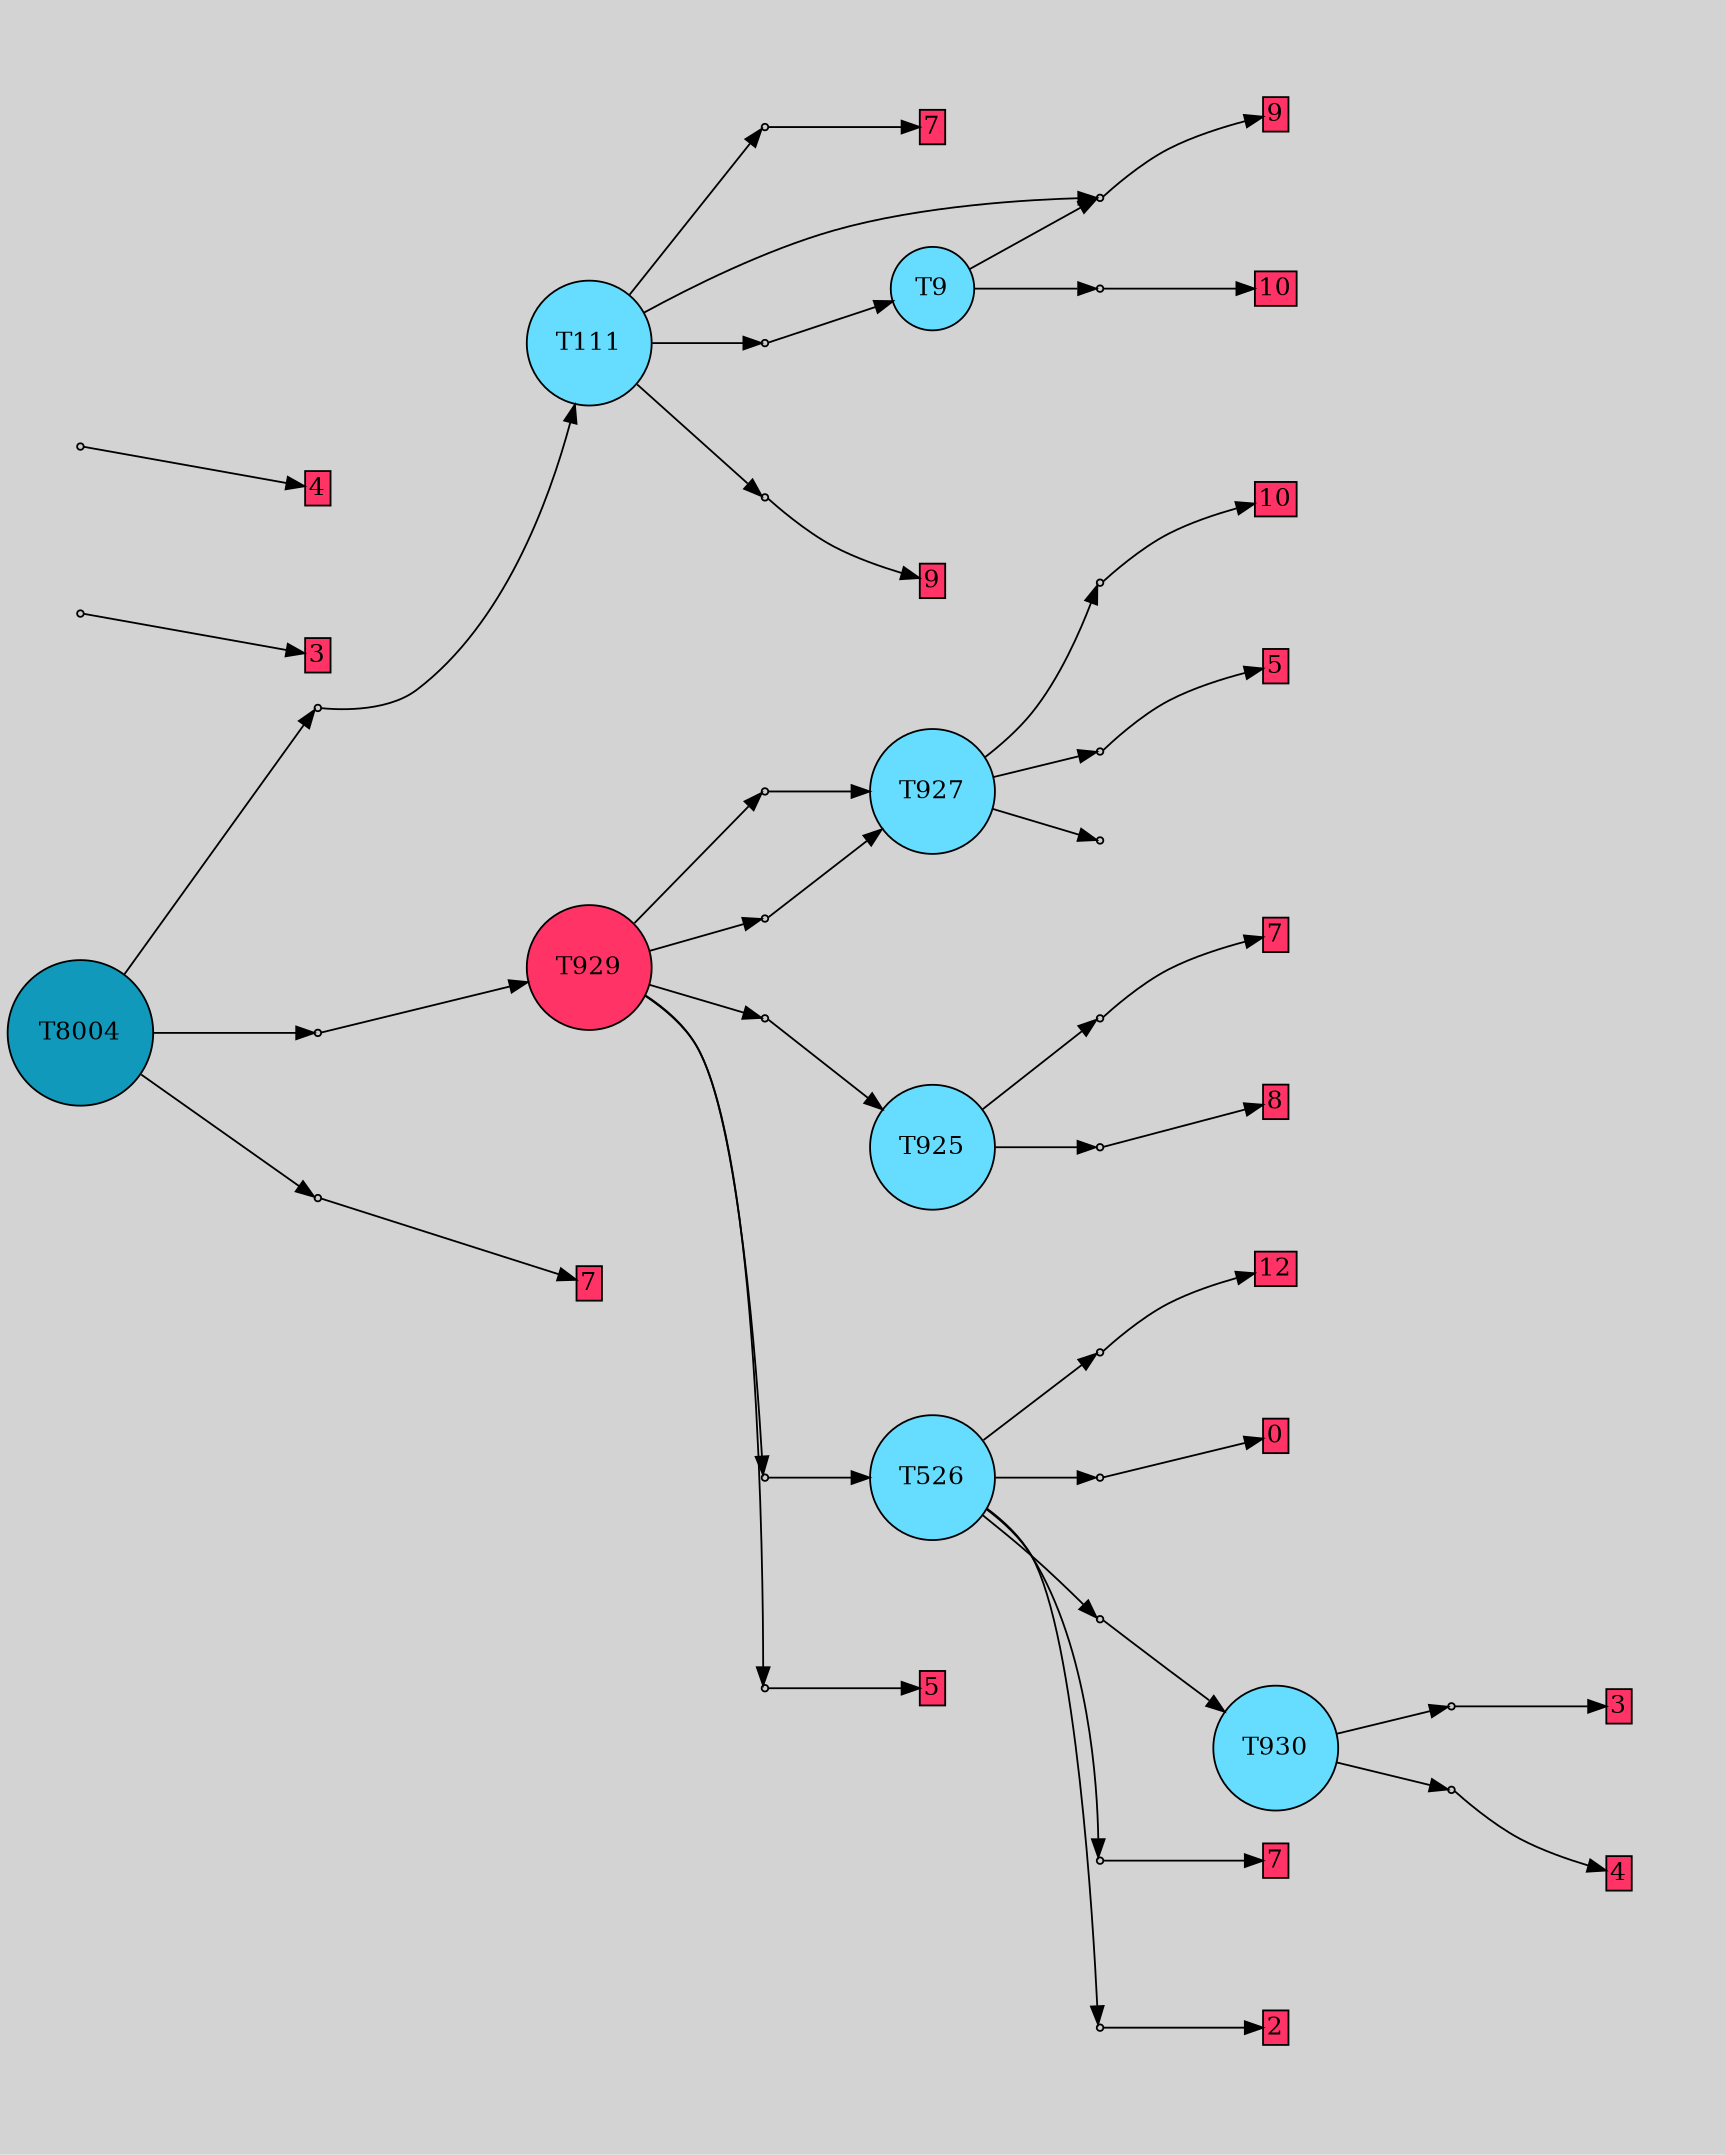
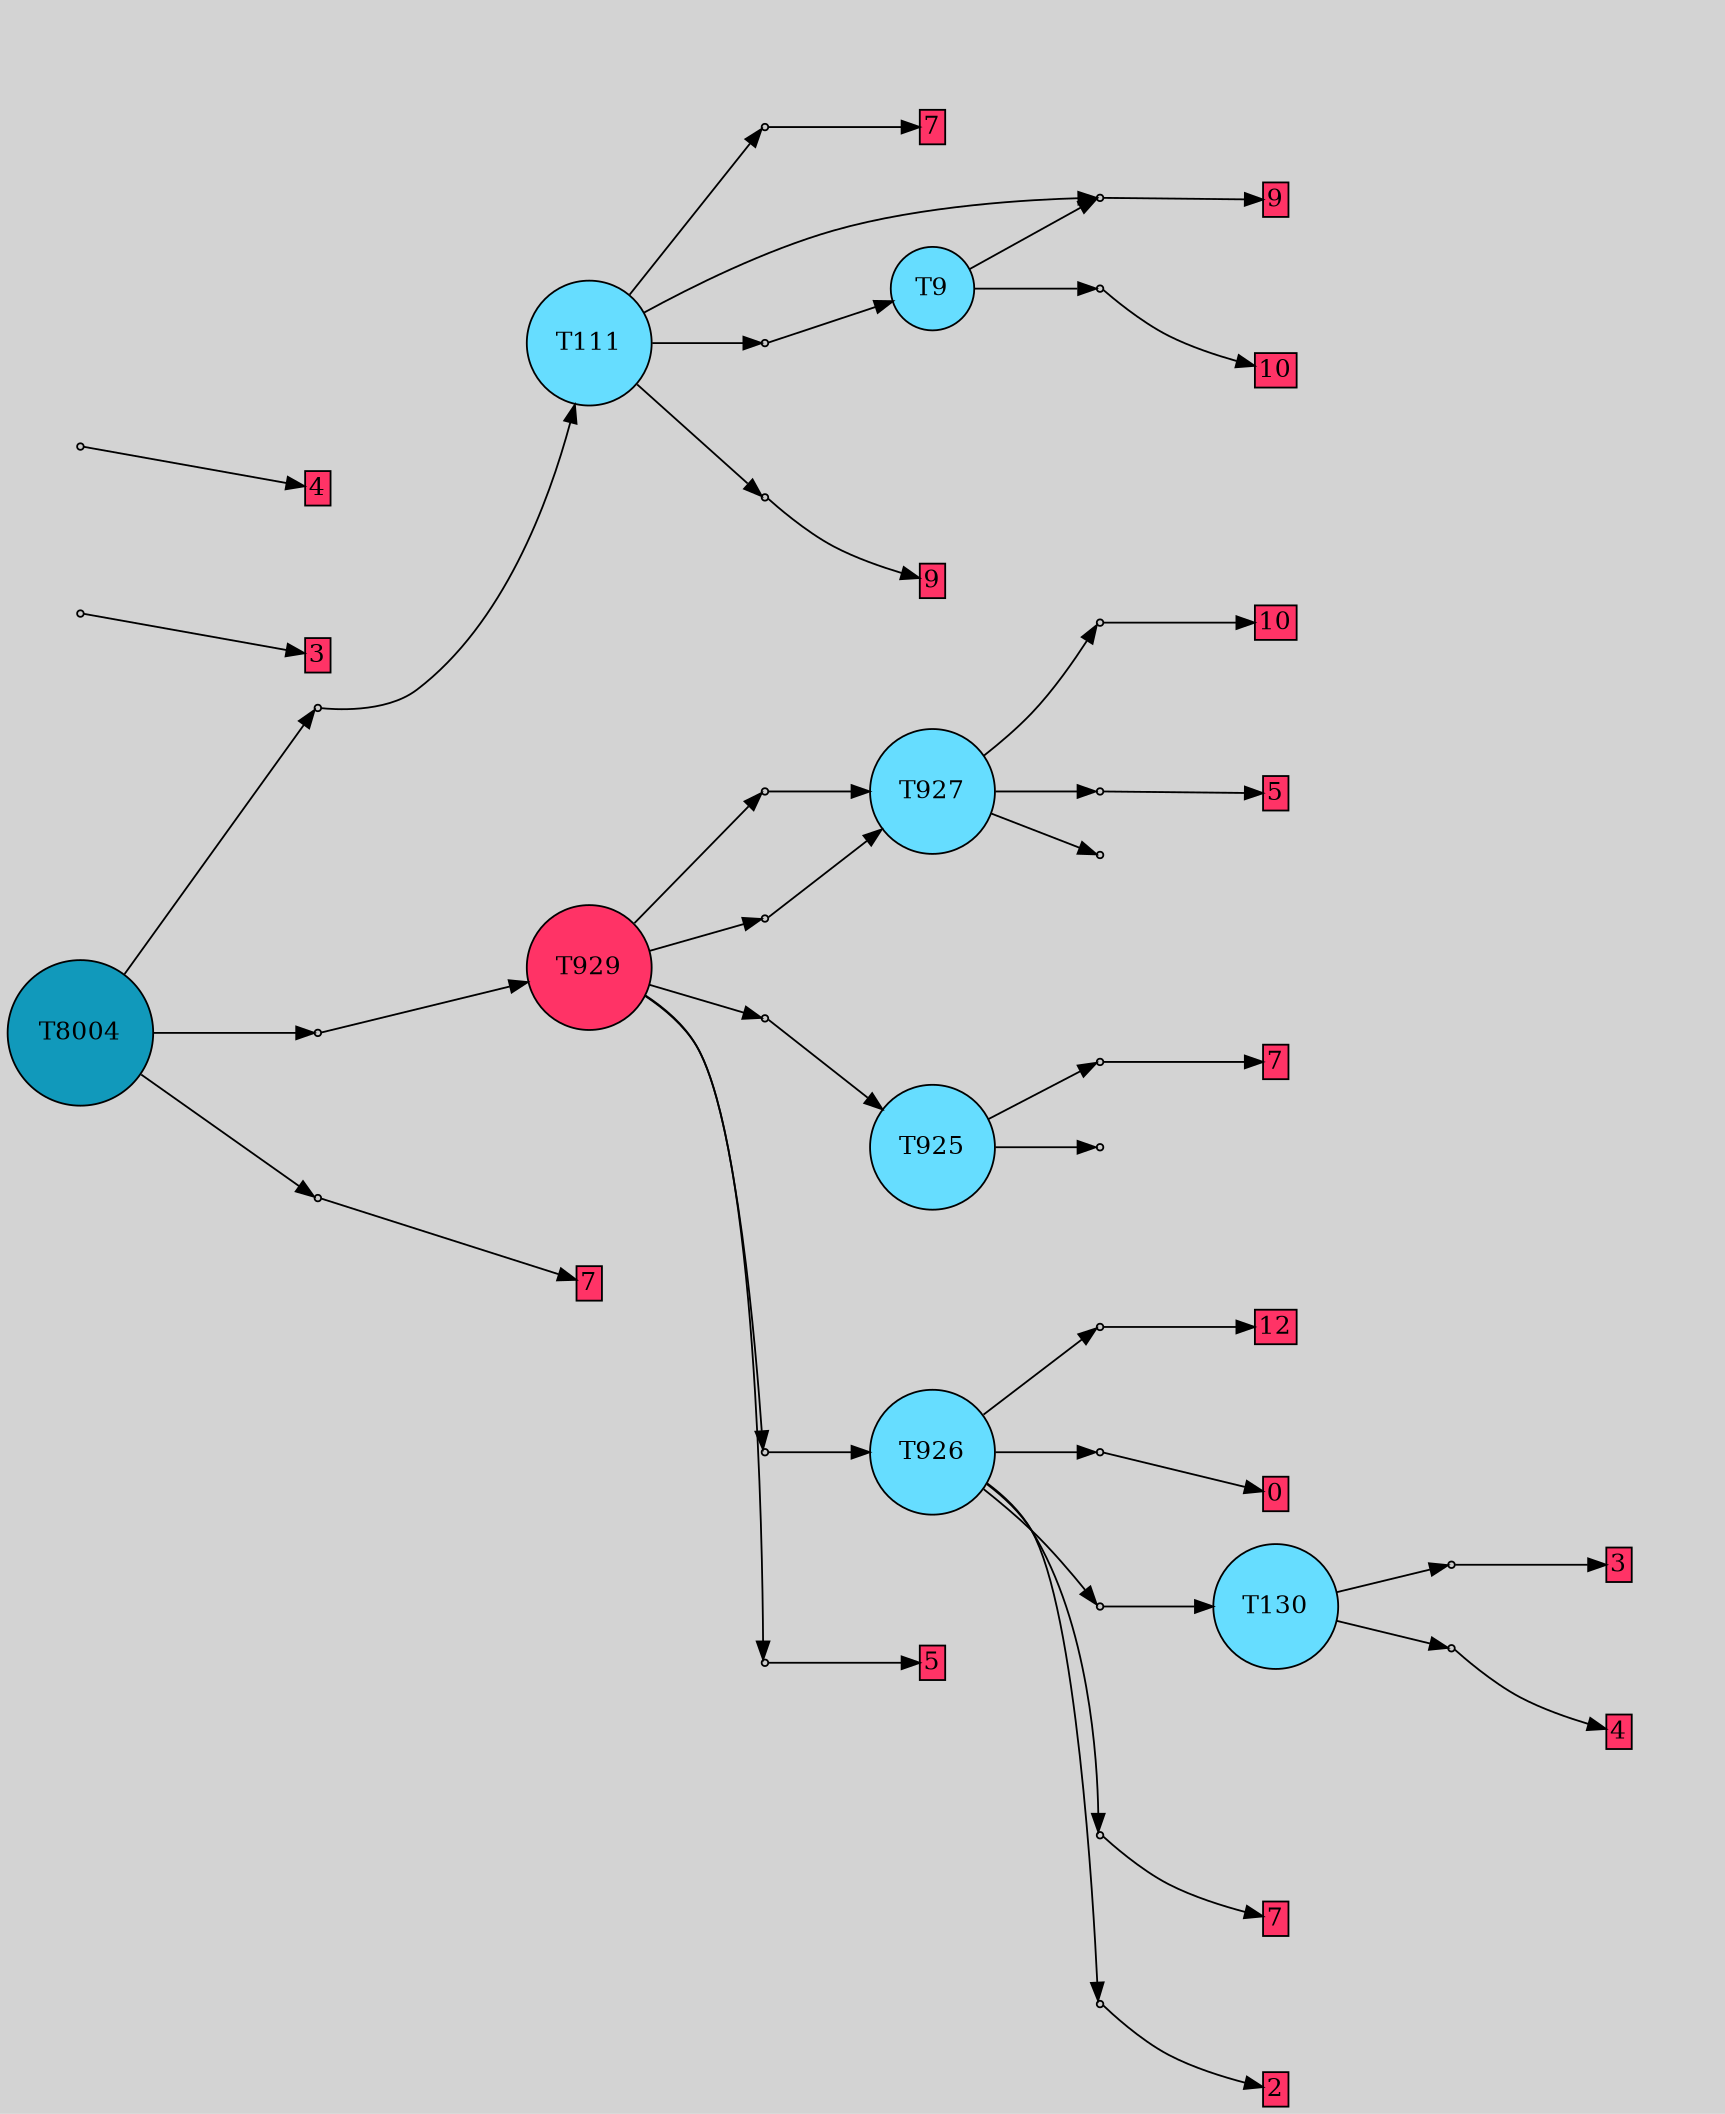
(1276, 1102) -> none
(932, 1478) -> (932, 1452)
(1276, 1748) -> (1276, 1607)
